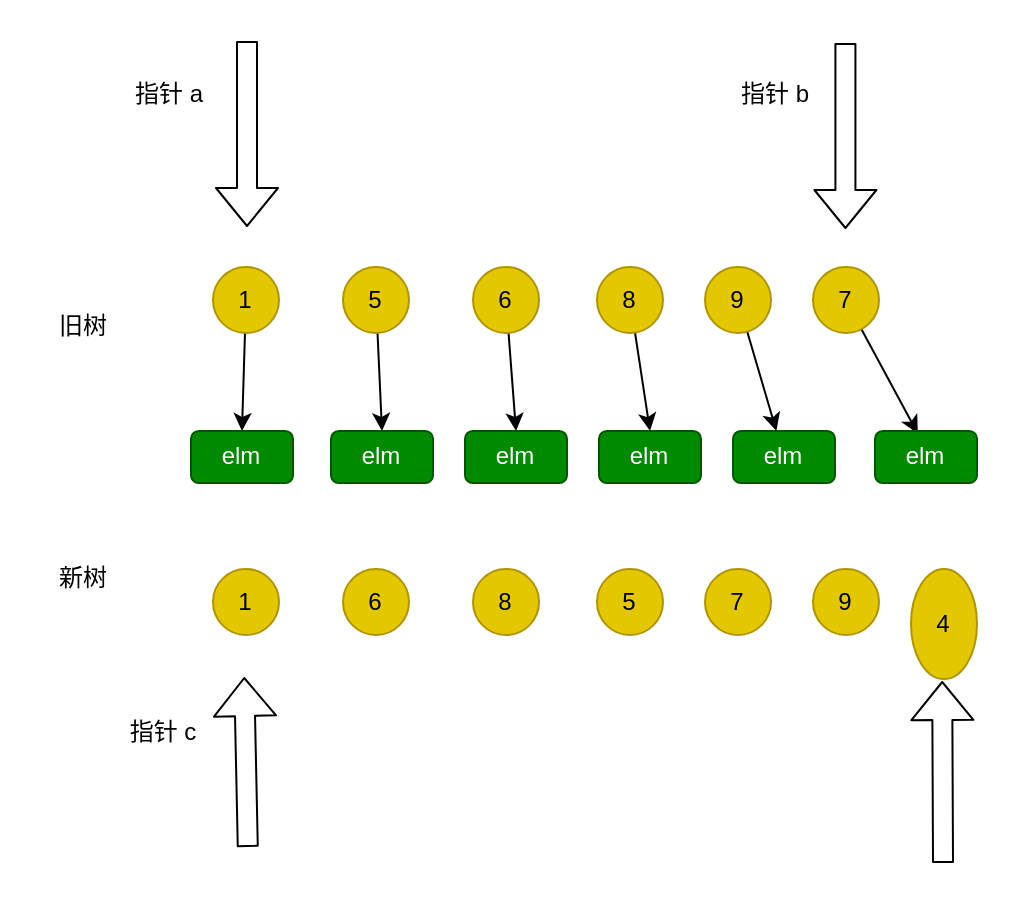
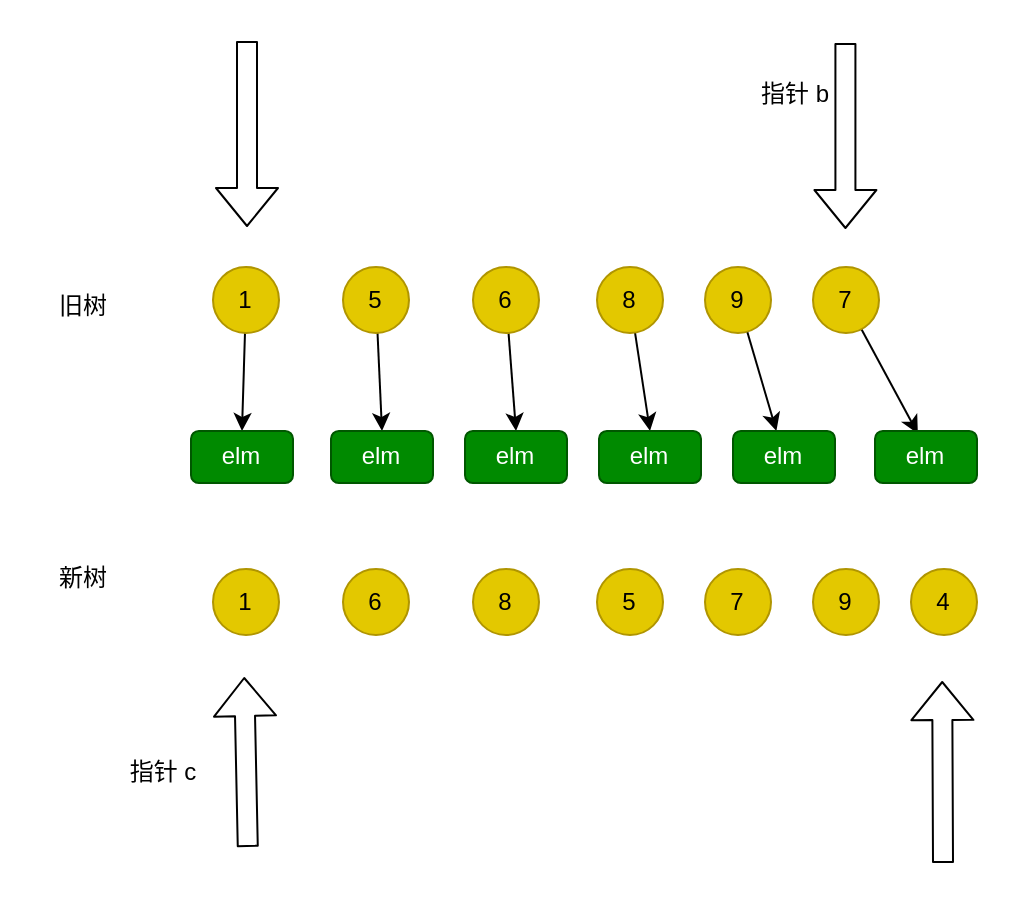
(169, 95) -> none
(775, 95) -> (795, 95)
(83, 327) -> (83, 307)
(944, 624) -> (944, 602)
(162, 733) -> (162, 773)
